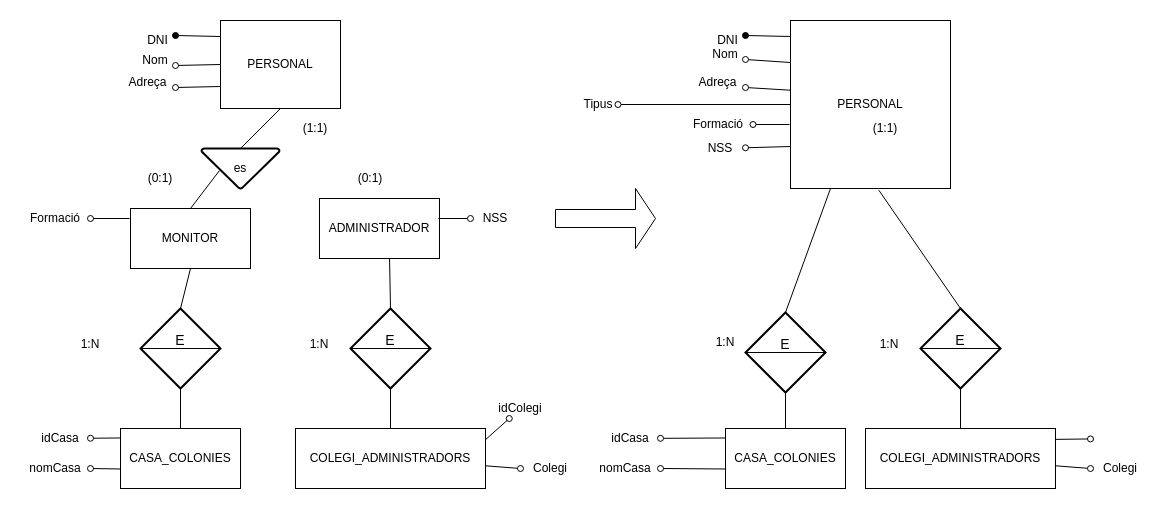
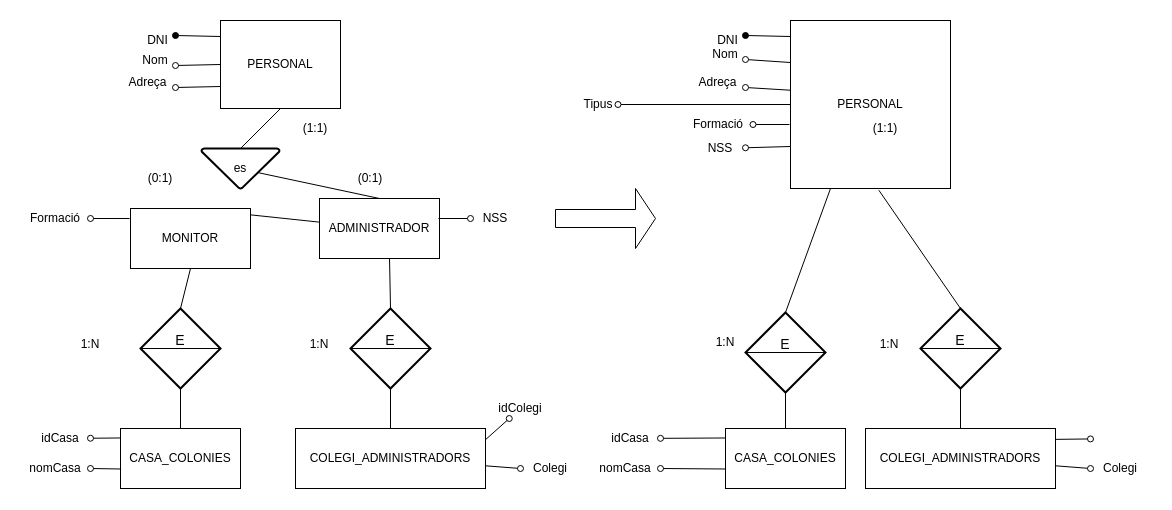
none -> (318, 185)
(205, 190) -> (285, 218)
